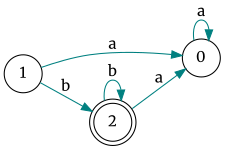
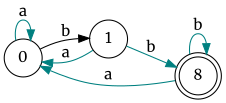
none -> (59, 42)
(113, 122) -> (198, 76)
